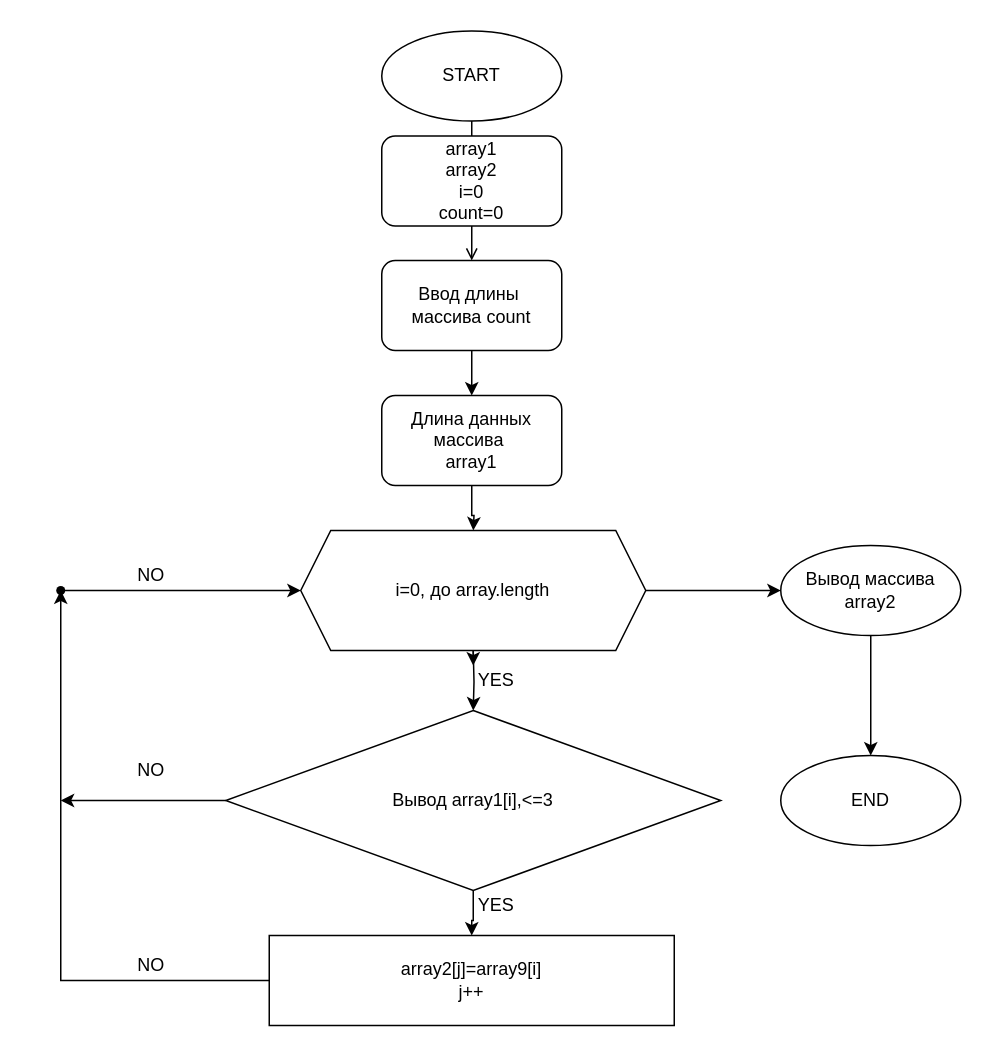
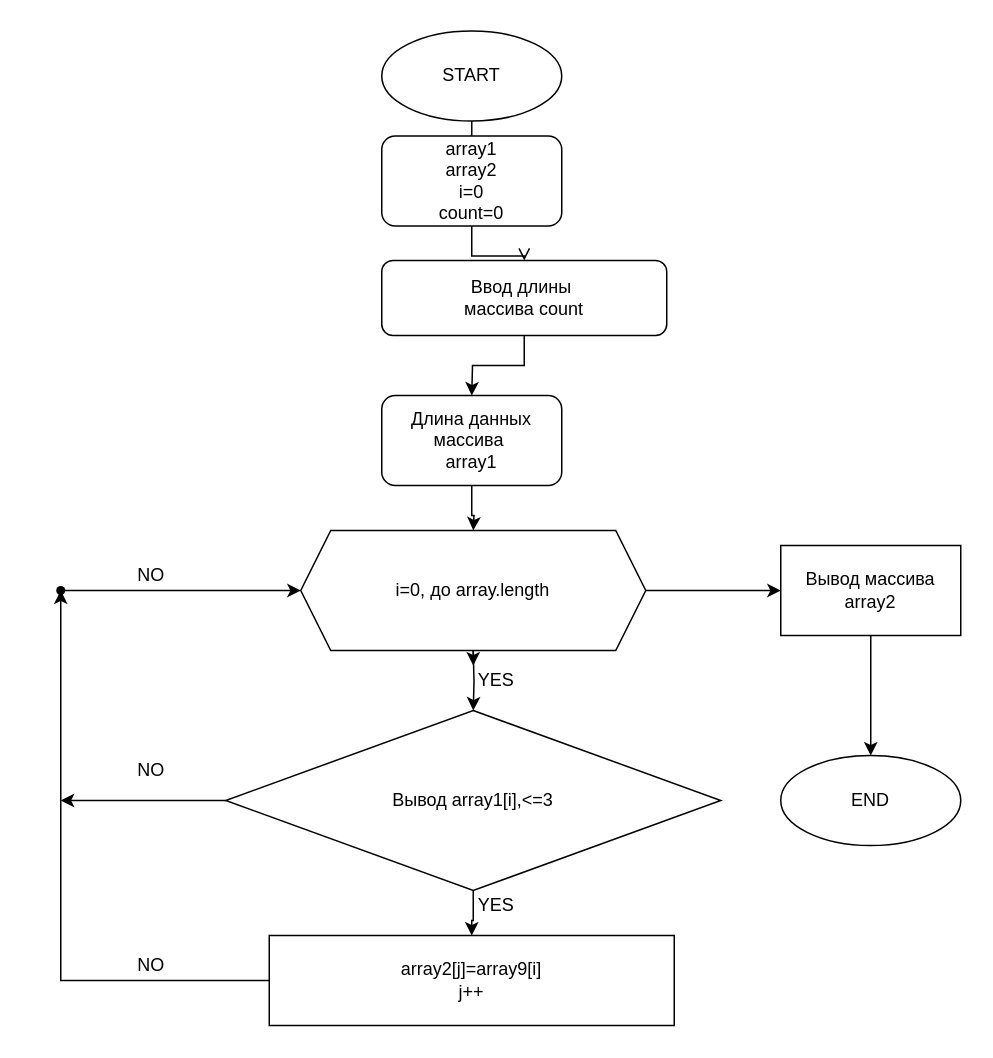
(472, 305) -> (524, 298)
(871, 590) -> (871, 590)
